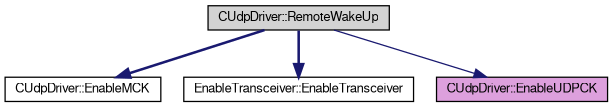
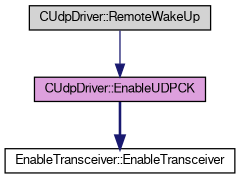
(299, 47) -> (120, 119)
(83, 89) -> none
